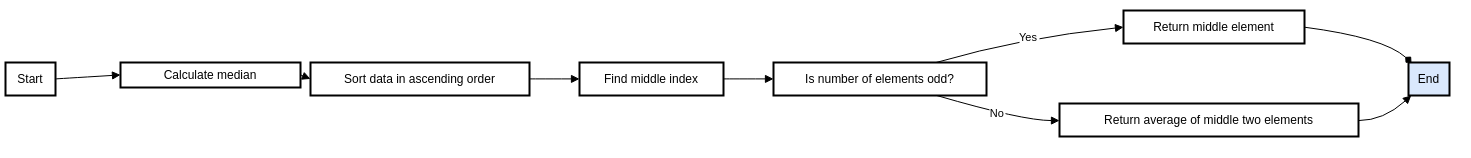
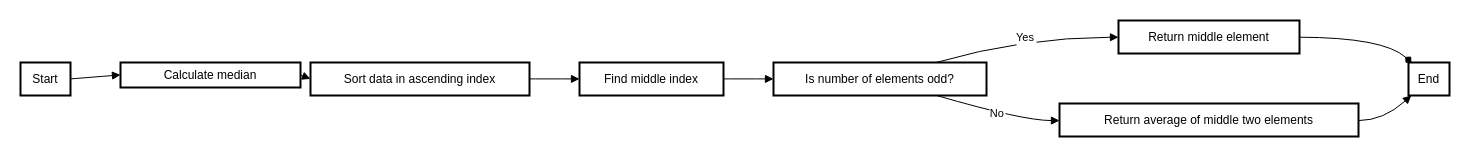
(1214, 27) -> (1209, 37)
(31, 79) -> (46, 79)
(1429, 79) -> (1429, 79)
(420, 80) -> (420, 80)
